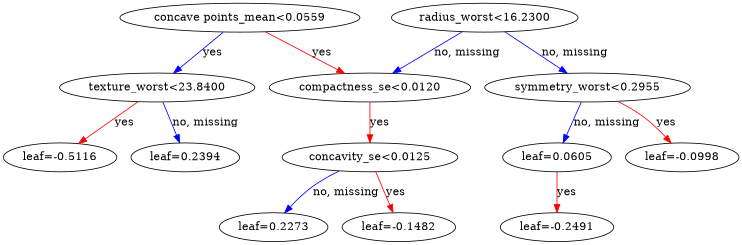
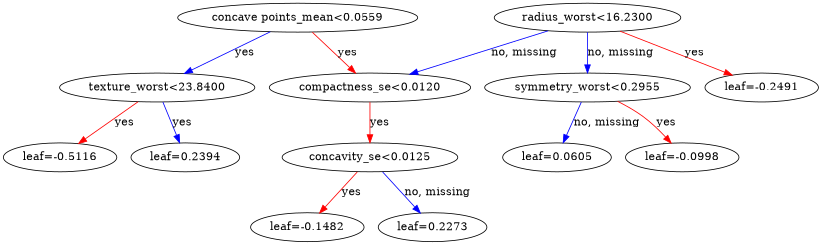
(205, 122) -> (183, 122)
(557, 188) -> (672, 52)
